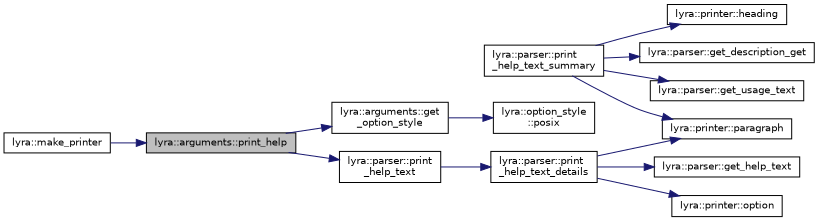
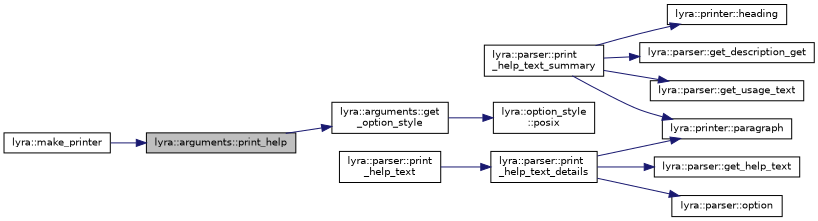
(309, 155) -> none
(727, 206) -> (727, 206)
